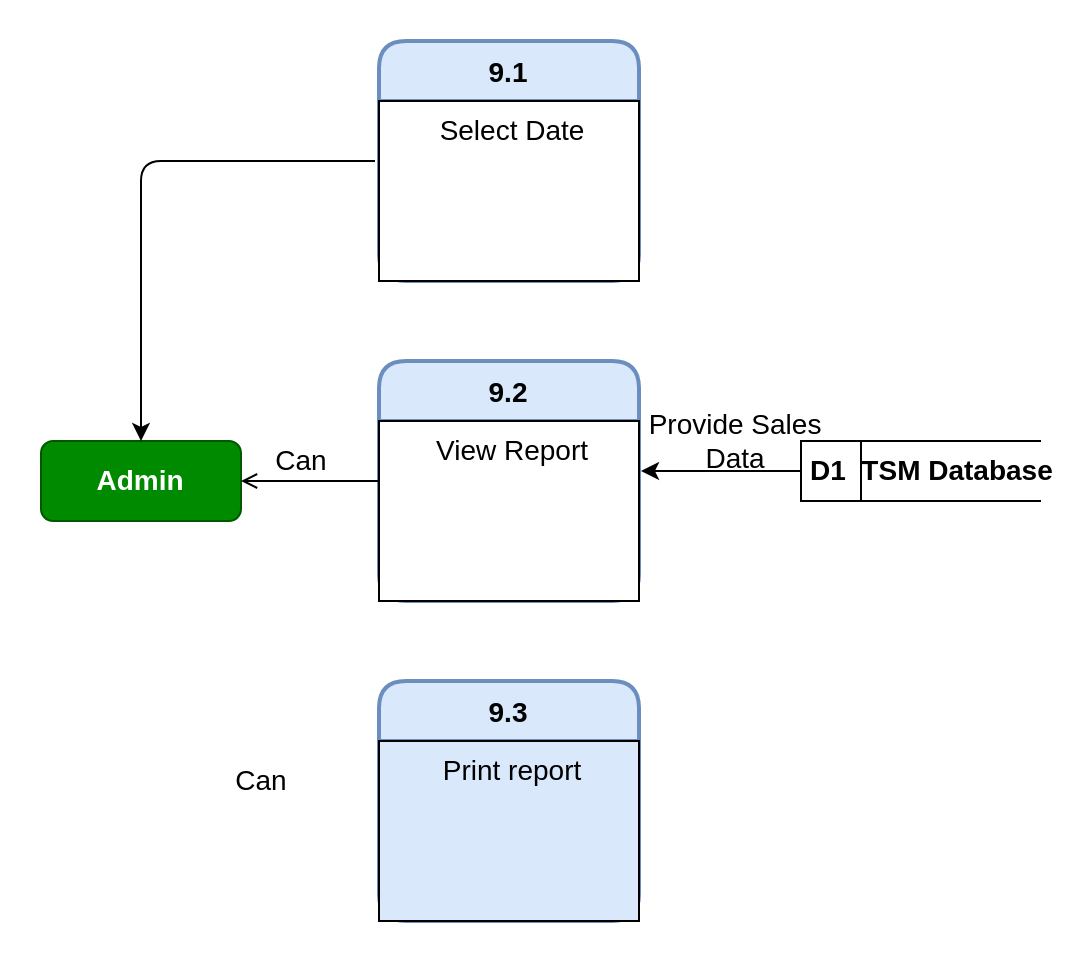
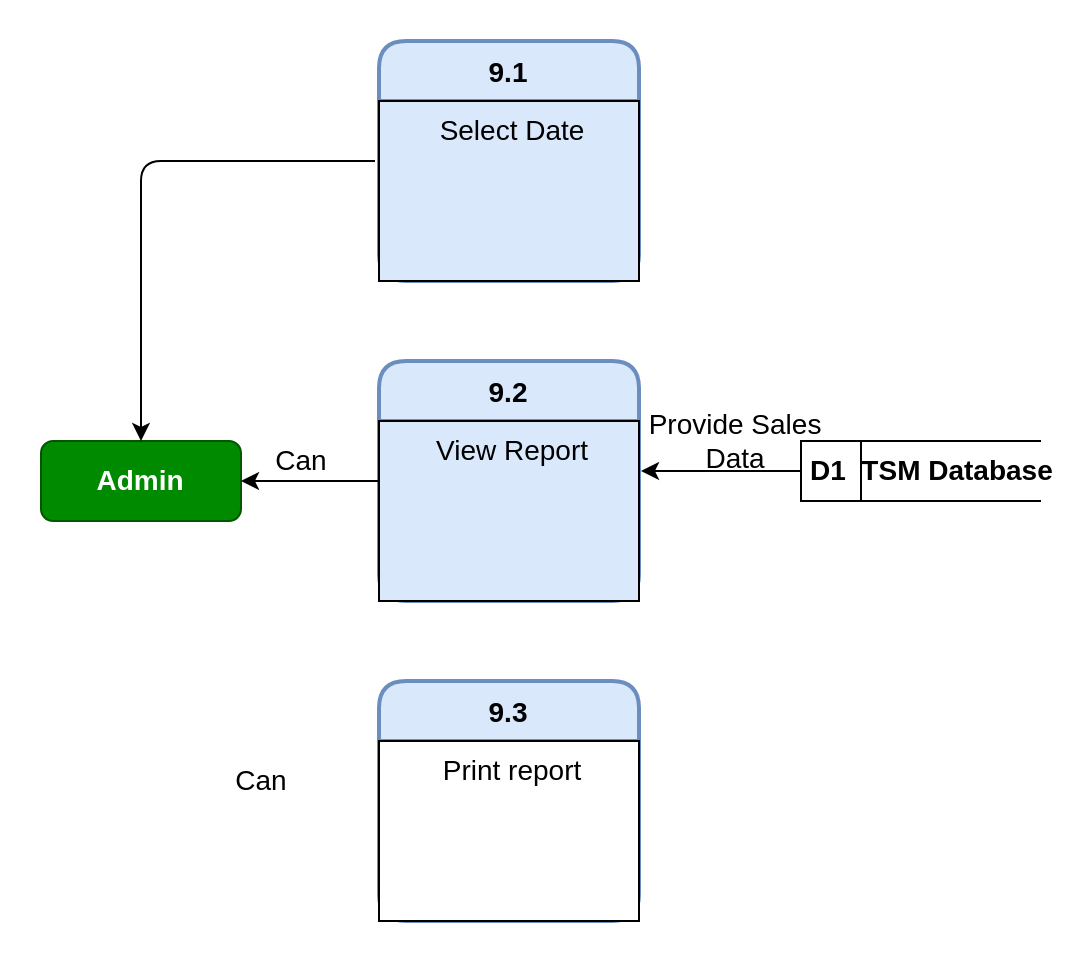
(509, 191) -> (509, 191)
(253, 481) -> (256, 481)
(509, 511) -> (509, 511)
(509, 831) -> (509, 831)
